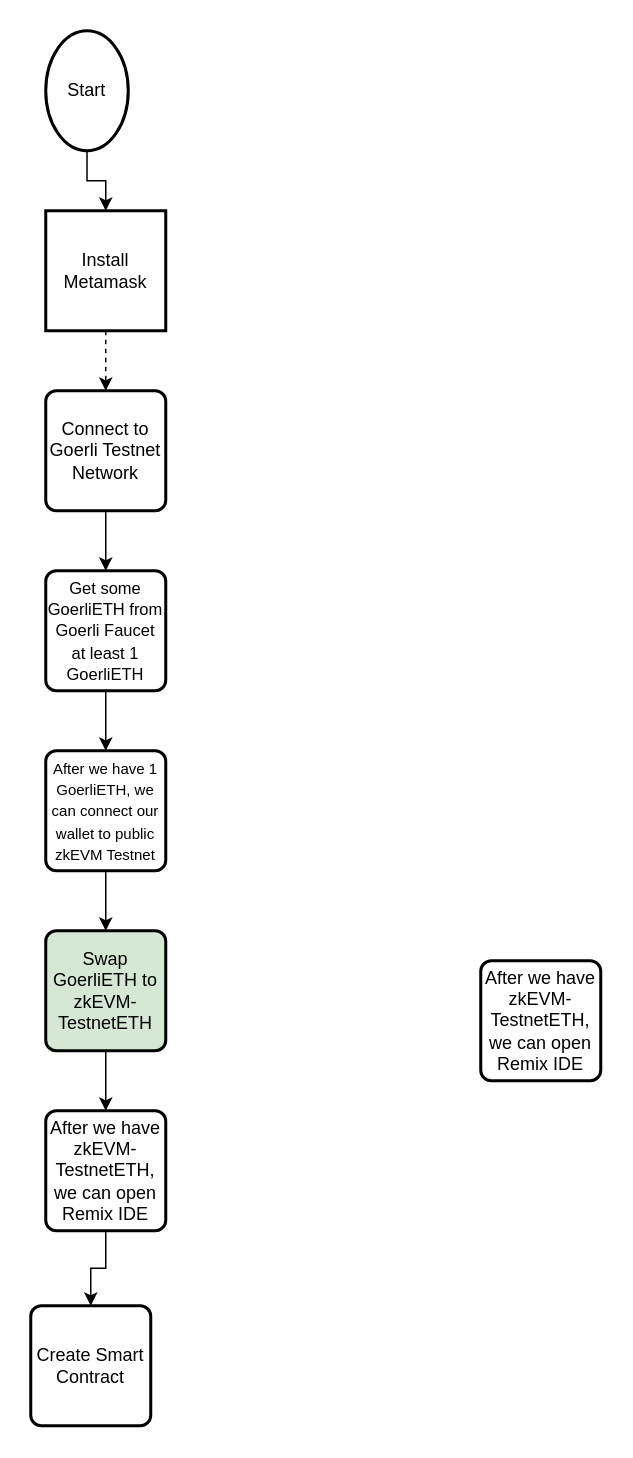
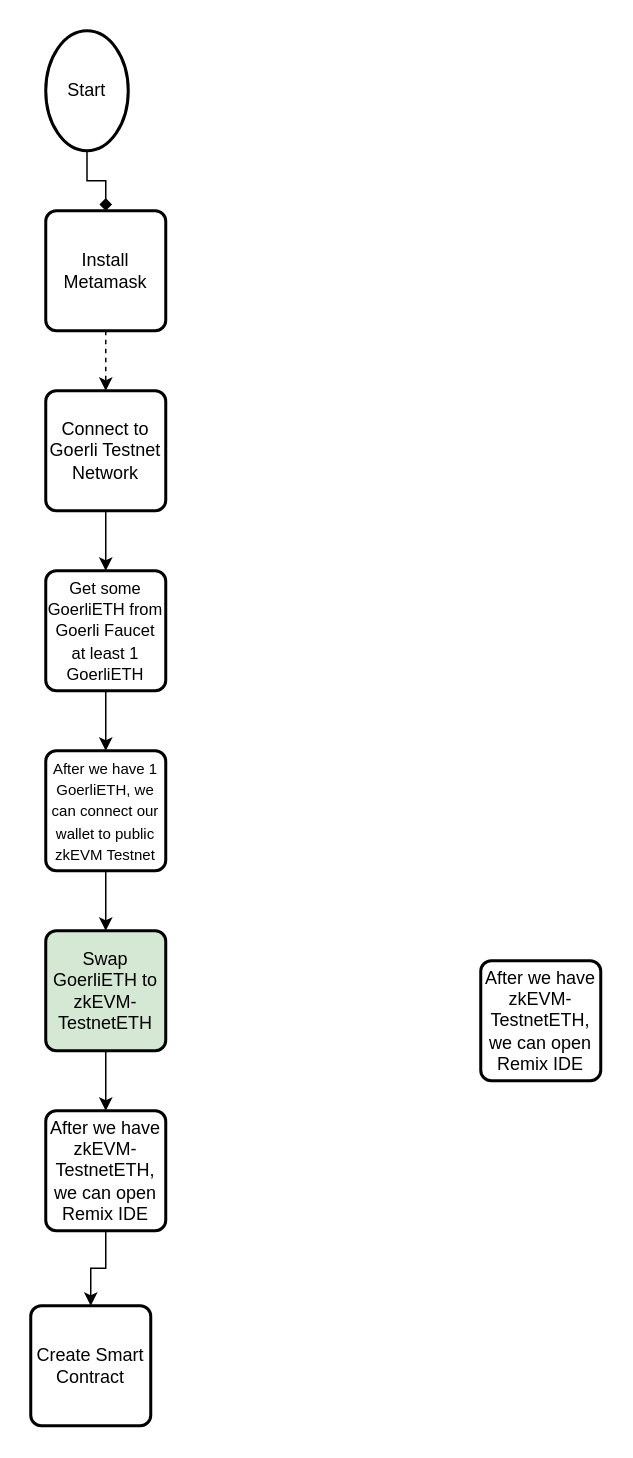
(106, 199) -> (106, 198)
(106, 271) -> (106, 271)
